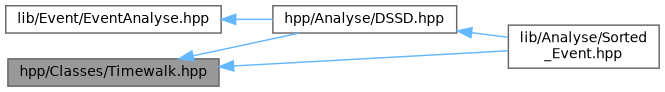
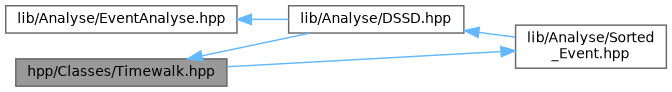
(113, 19) -> (121, 19)
(365, 19) -> (376, 19)
(371, 58) -> (364, 59)
